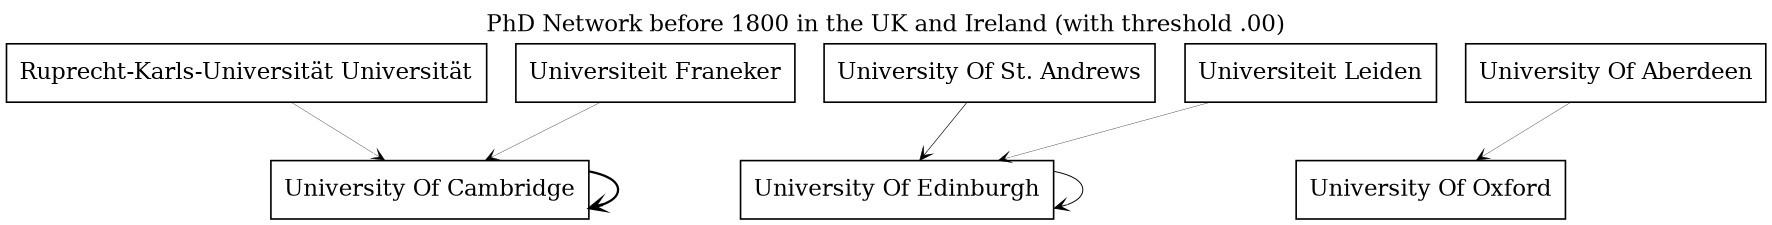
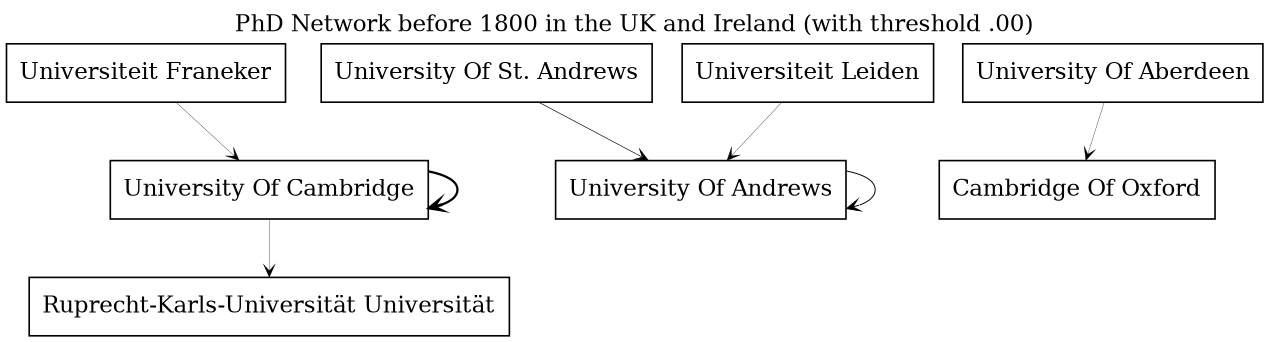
(332, 128) -> (269, 242)
(897, 190) -> (701, 190)
(1431, 190) -> (1077, 190)
